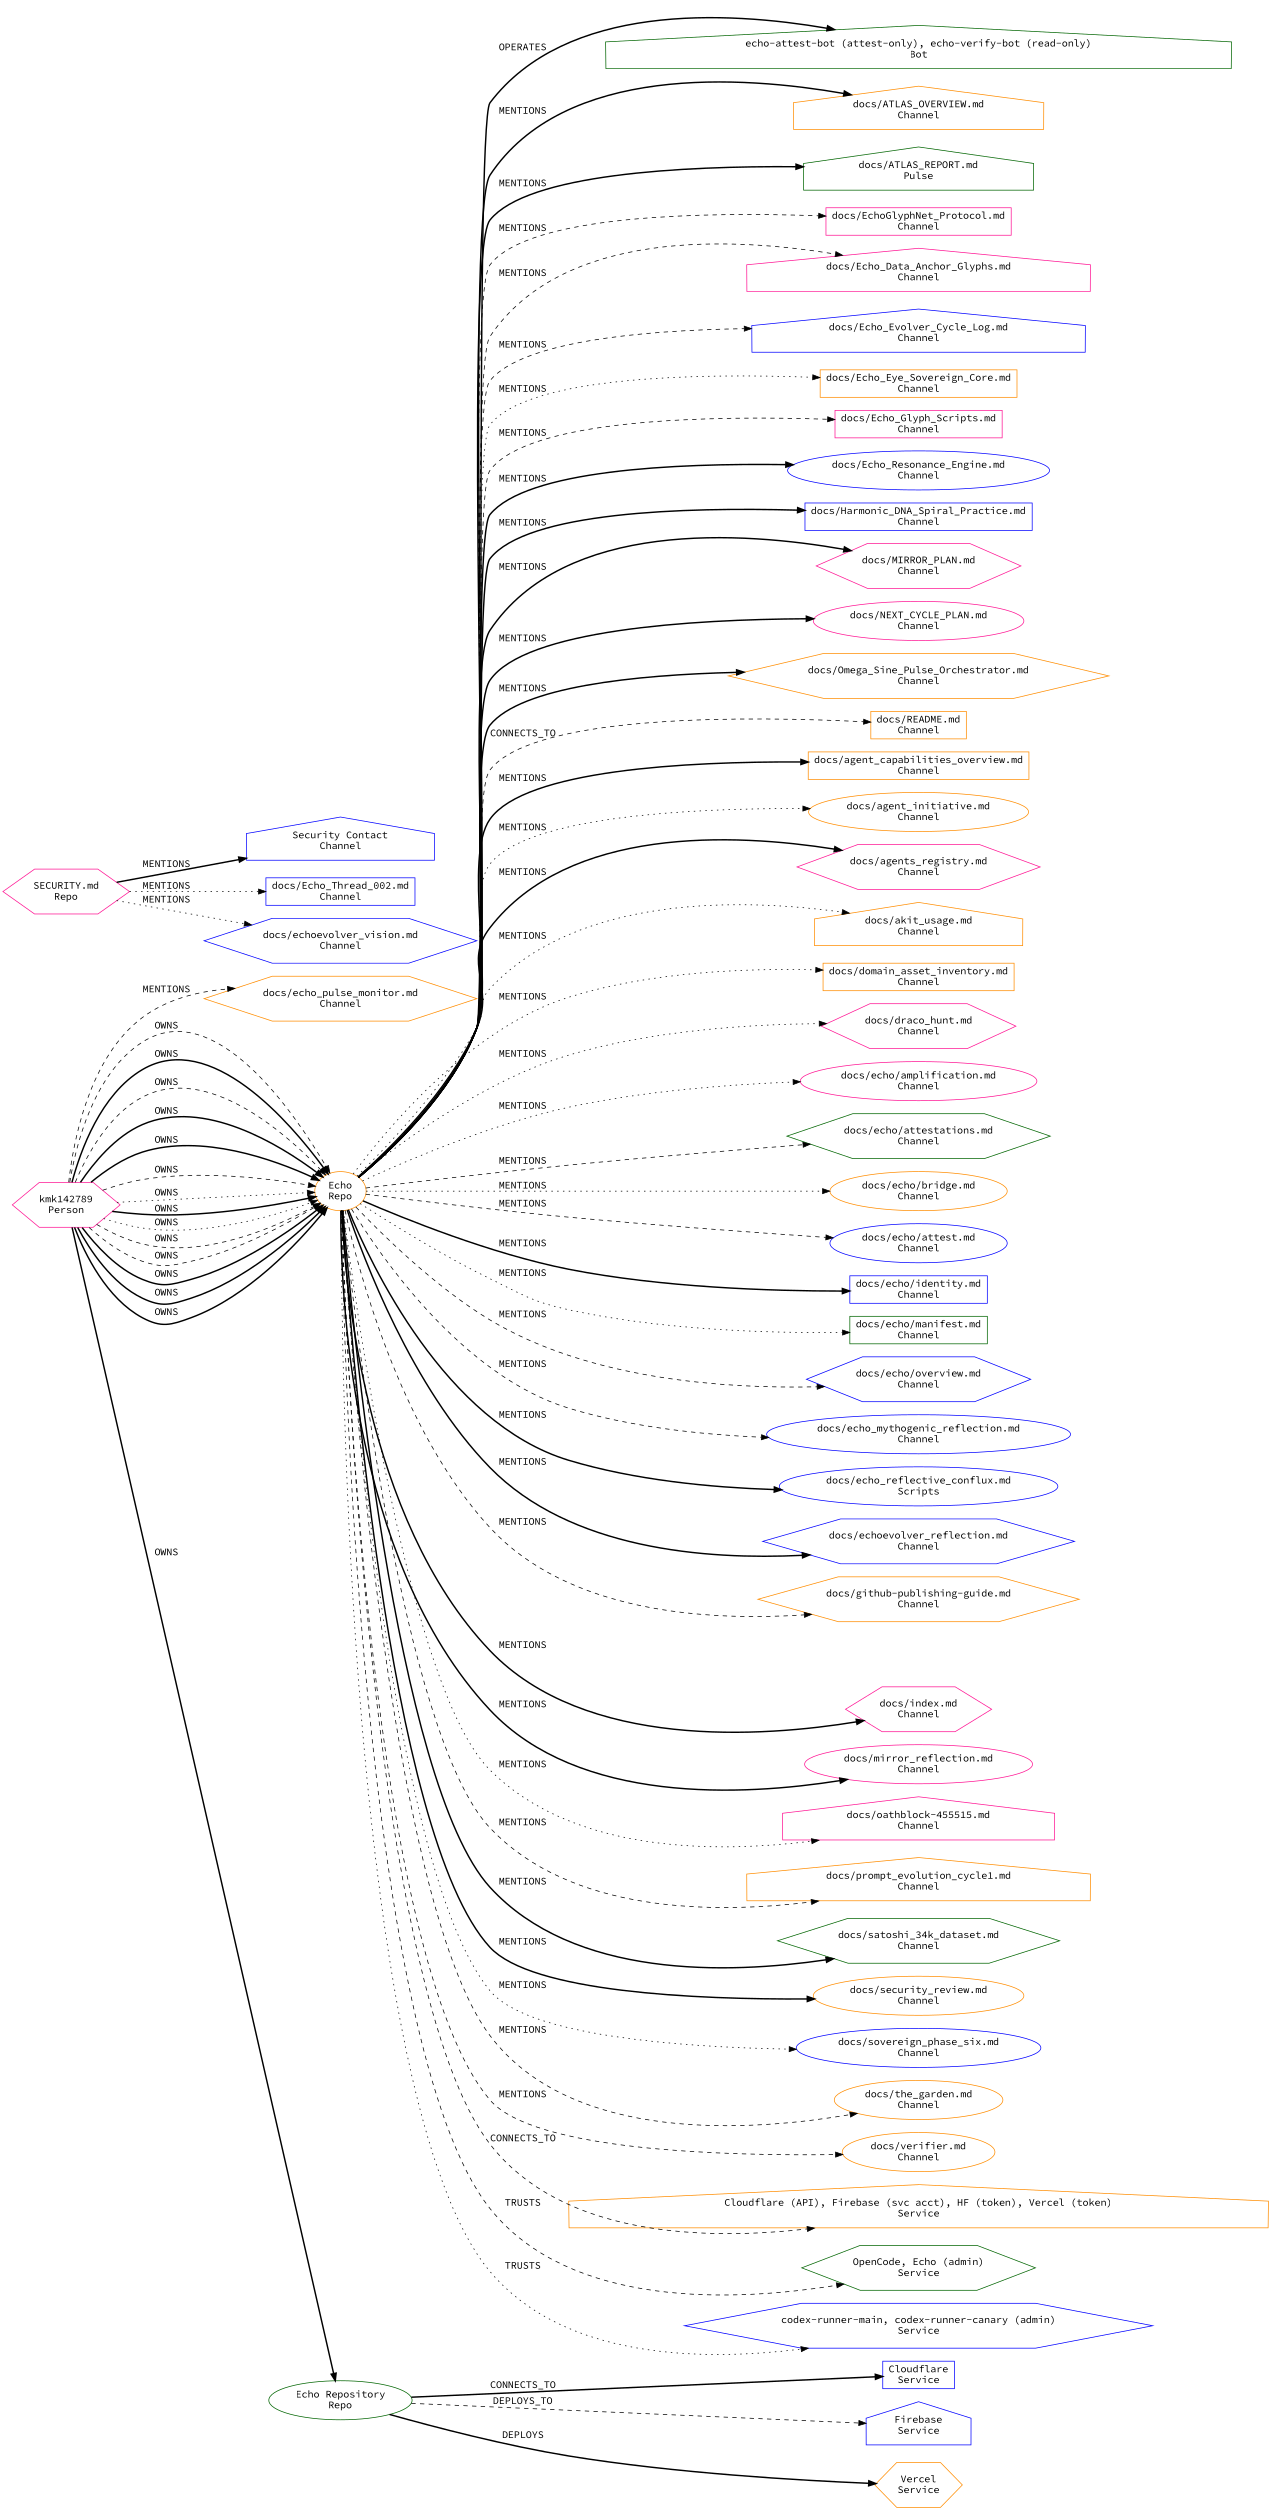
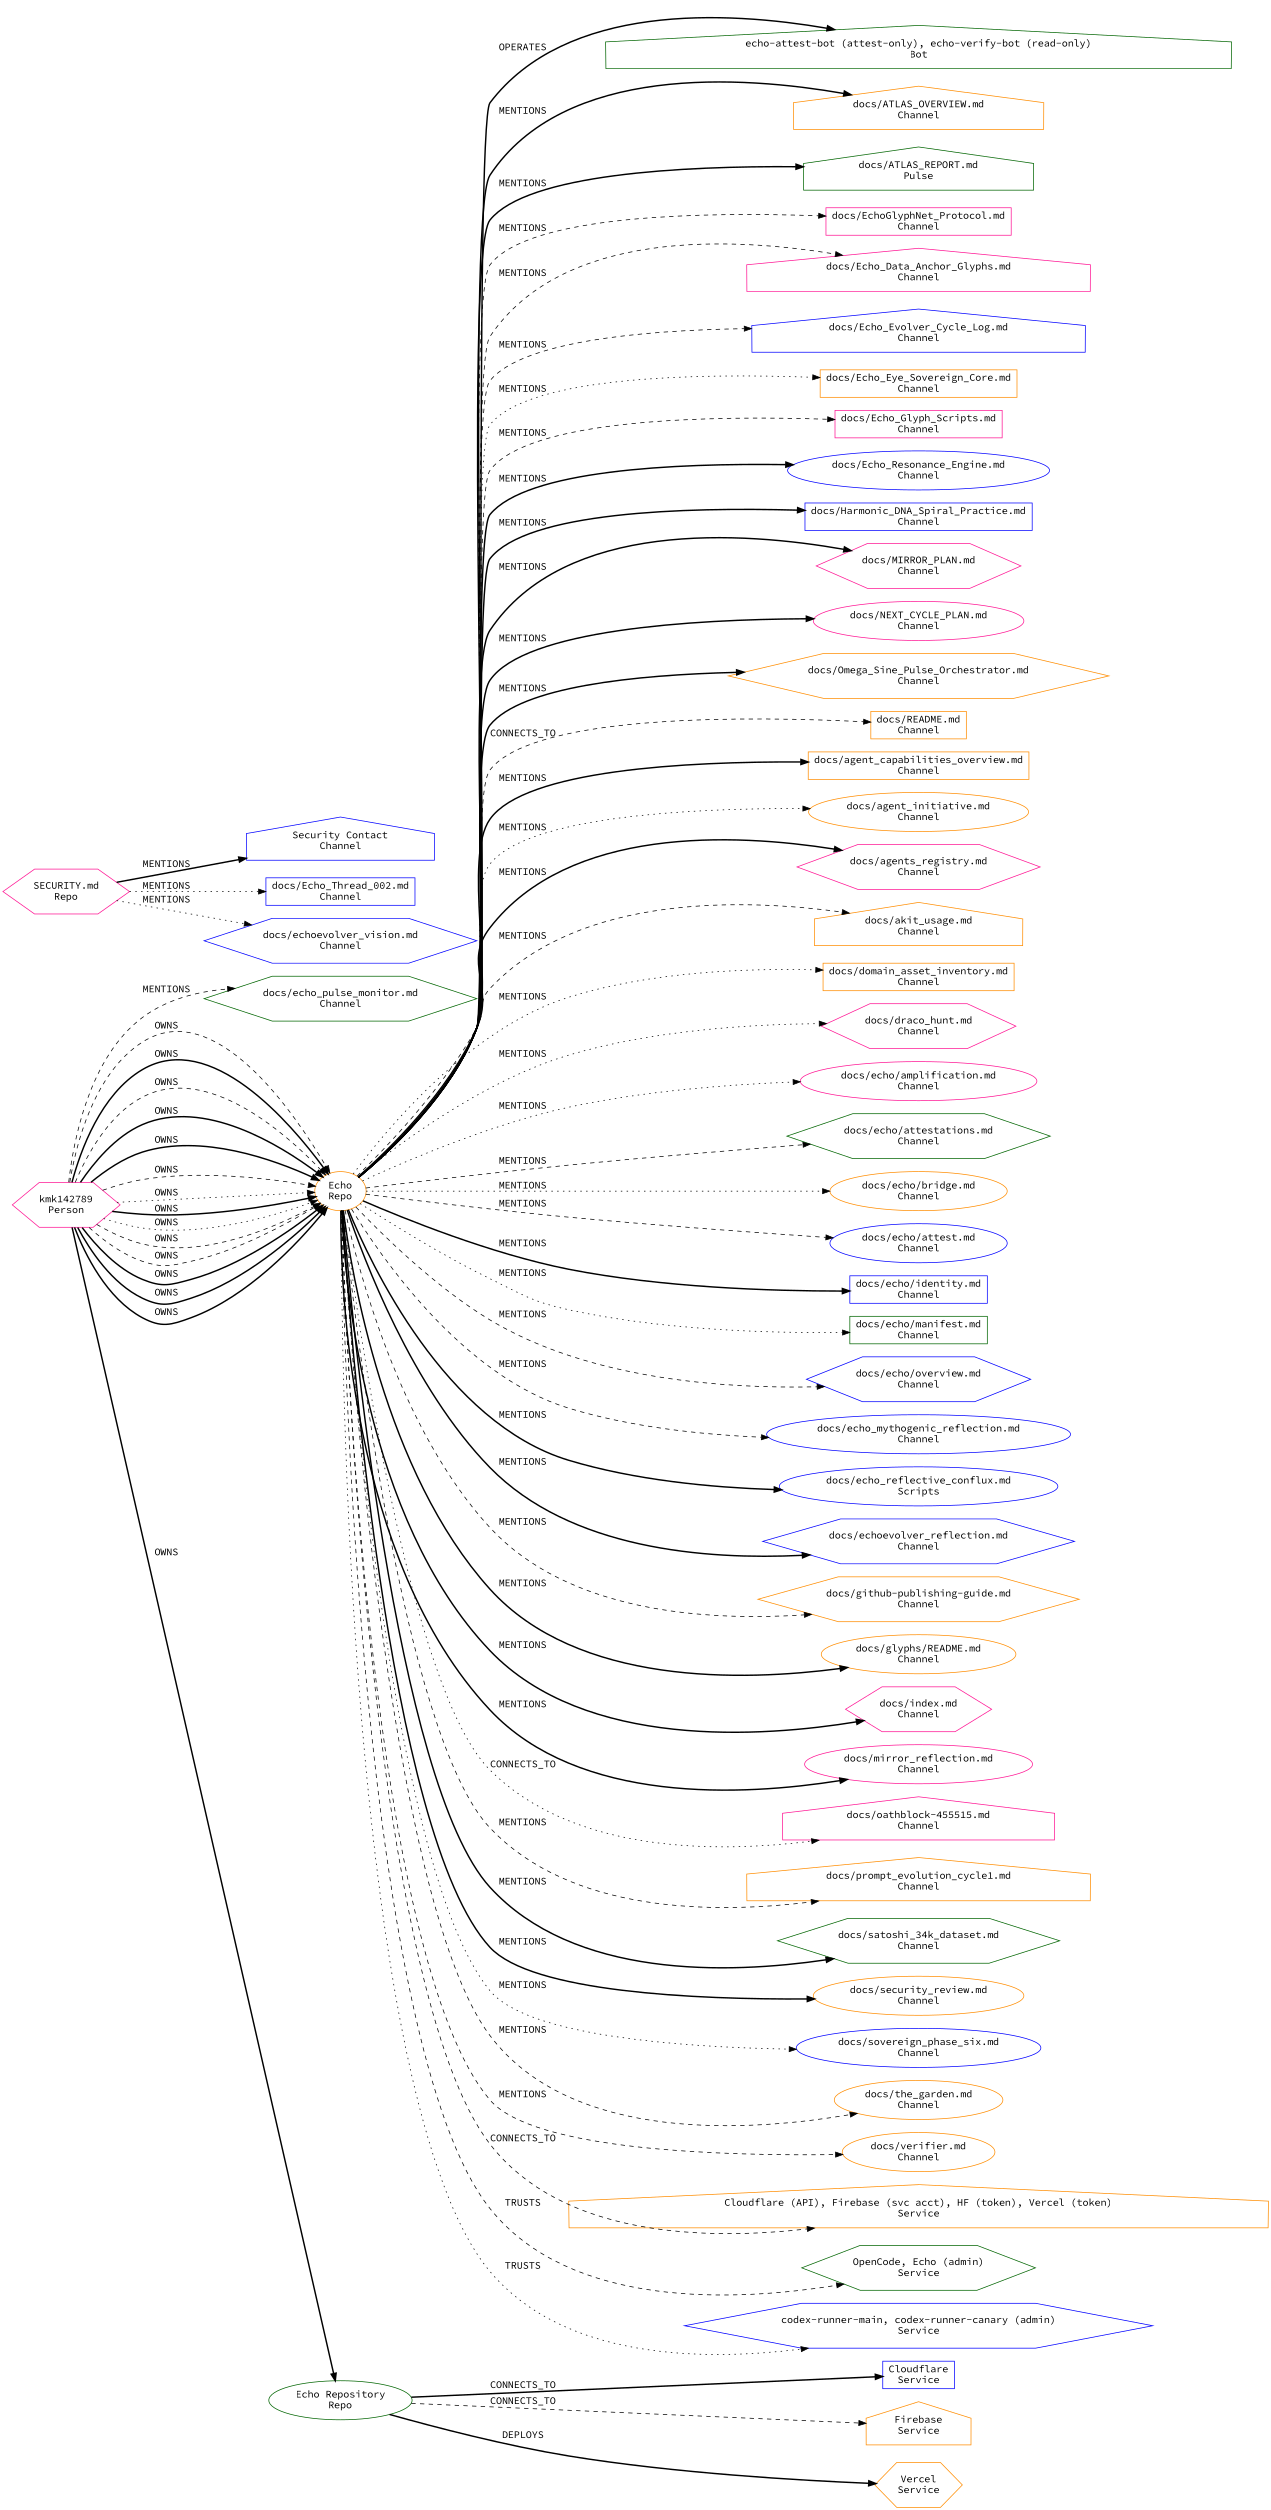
(546, 947) -> (546, 947)
(340, 999) -> (340, 999)
none -> (919, 1654)
(523, 1765) -> (523, 1765)
(523, 2401) -> (523, 2401)
(919, 2426) -> (919, 2426)
